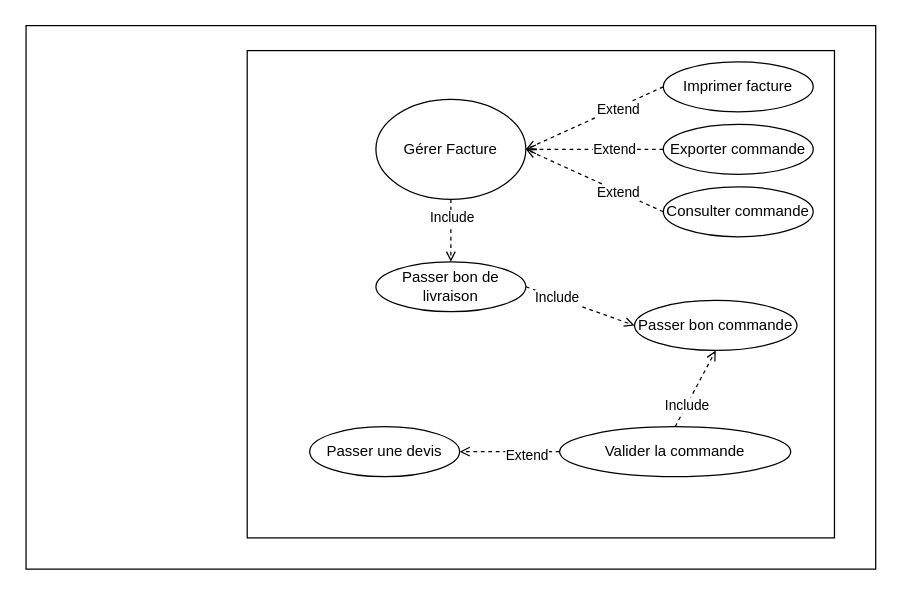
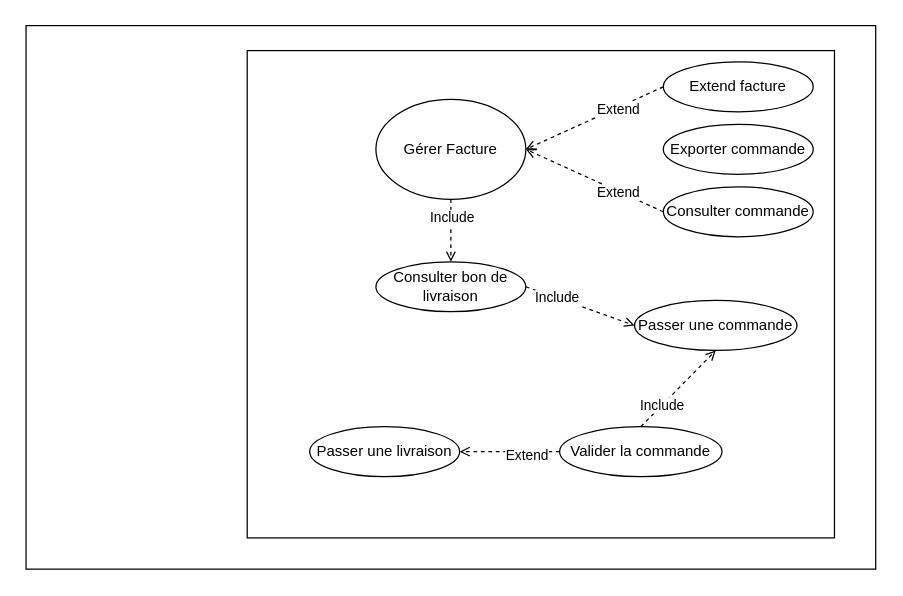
(738, 87) -> (738, 87)
(598, 149) -> none
(451, 287) -> (451, 287)
(716, 326) -> (716, 326)
(384, 452) -> (384, 452)
(675, 452) -> (641, 452)
